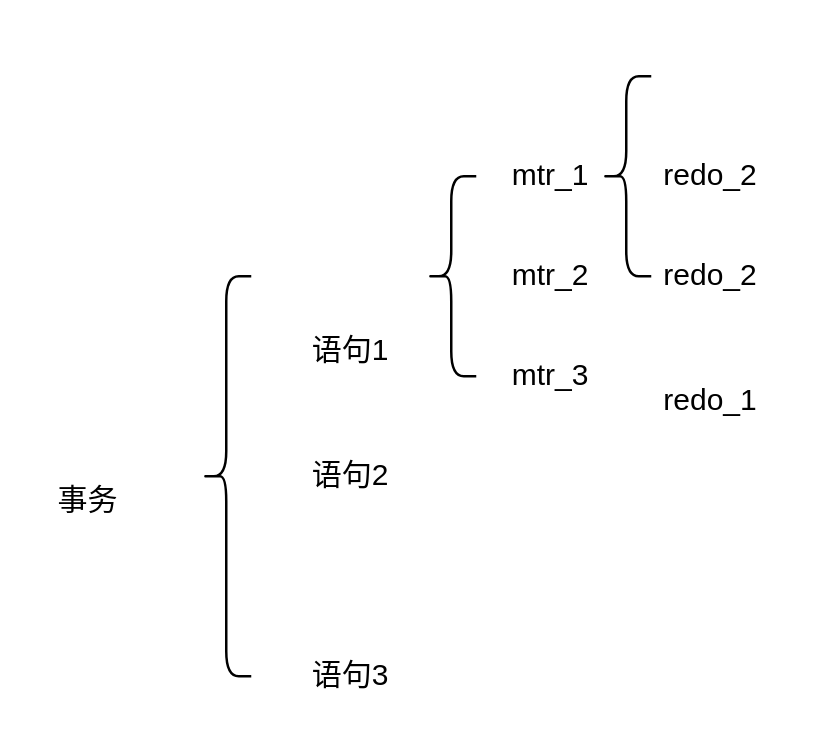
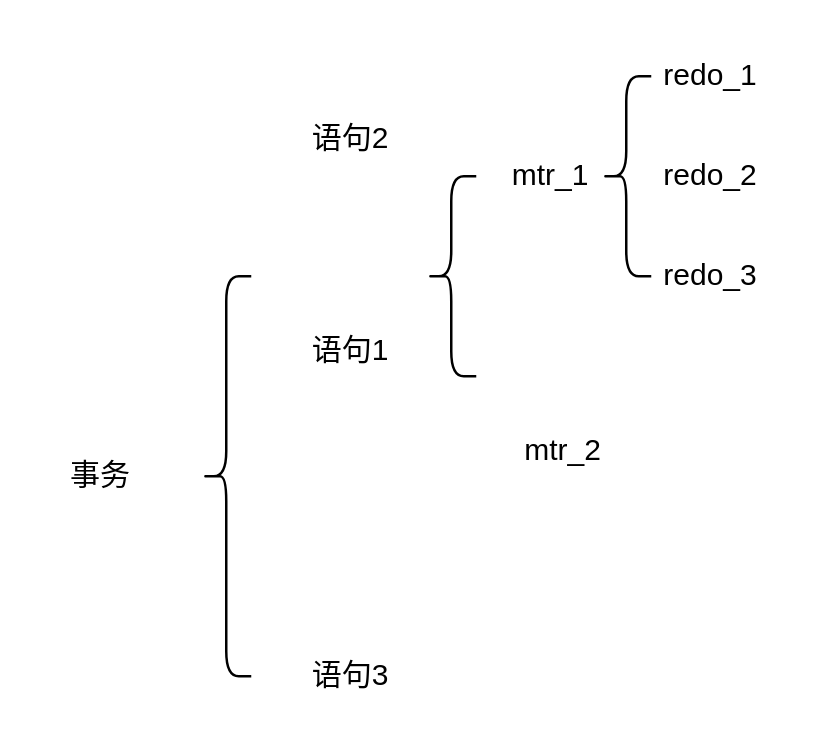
(551, 276) -> (564, 451)
(711, 276) -> (711, 276)
(551, 376) -> none
(711, 401) -> (711, 76)
(351, 476) -> (351, 139)
(89, 501) -> (101, 476)
